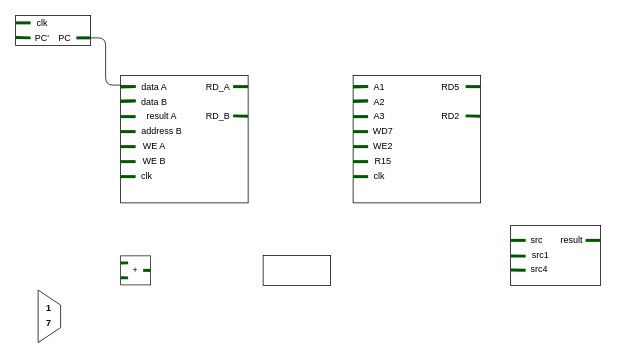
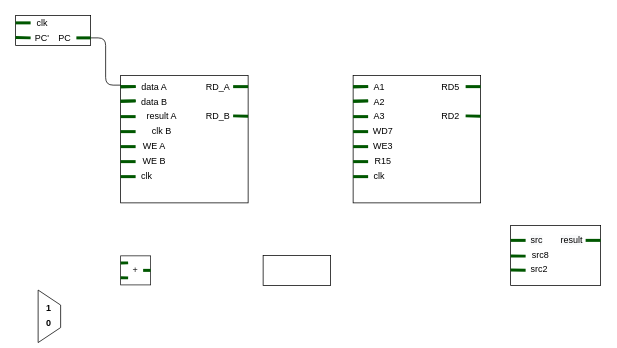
(162, 132) -> (162, 132)
(383, 147) -> (383, 147)
(540, 255) -> (540, 255)
(541, 270) -> (541, 270)
(49, 324) -> (49, 324)
